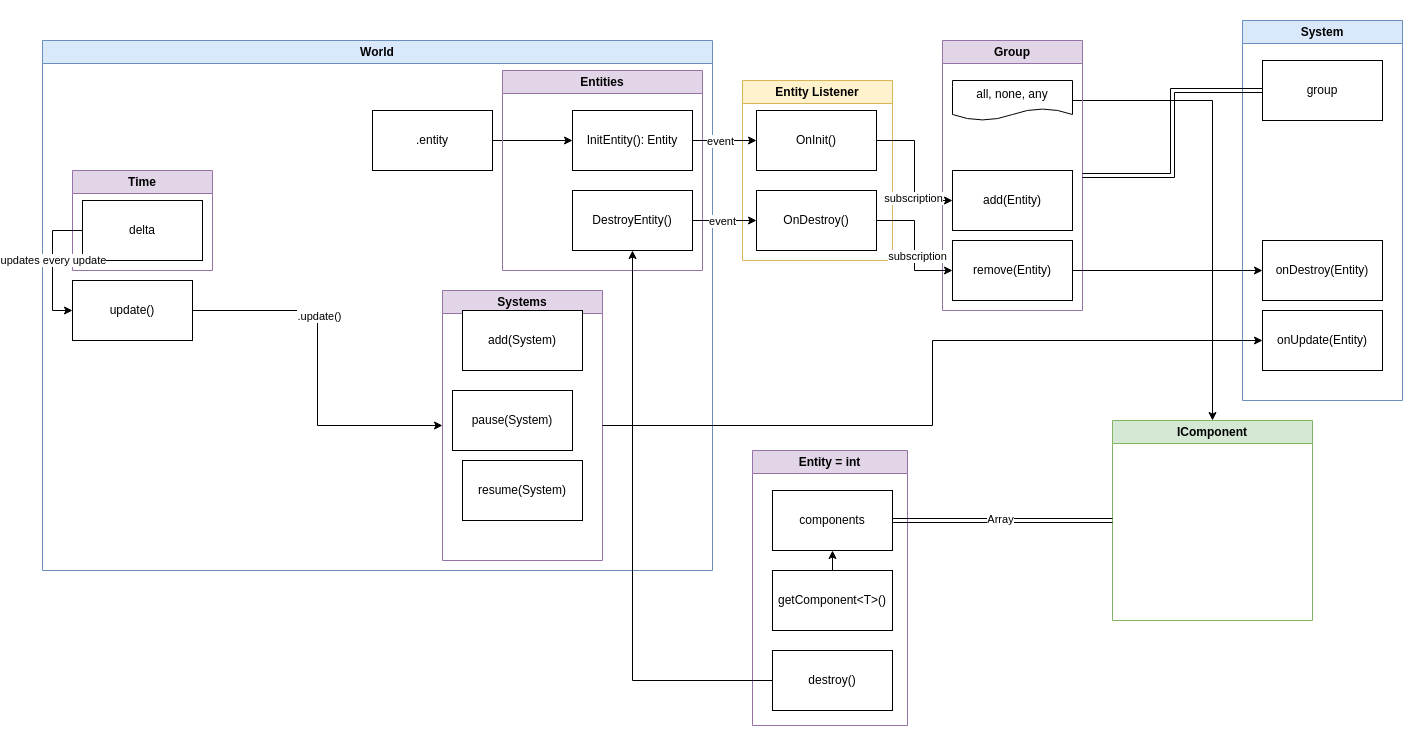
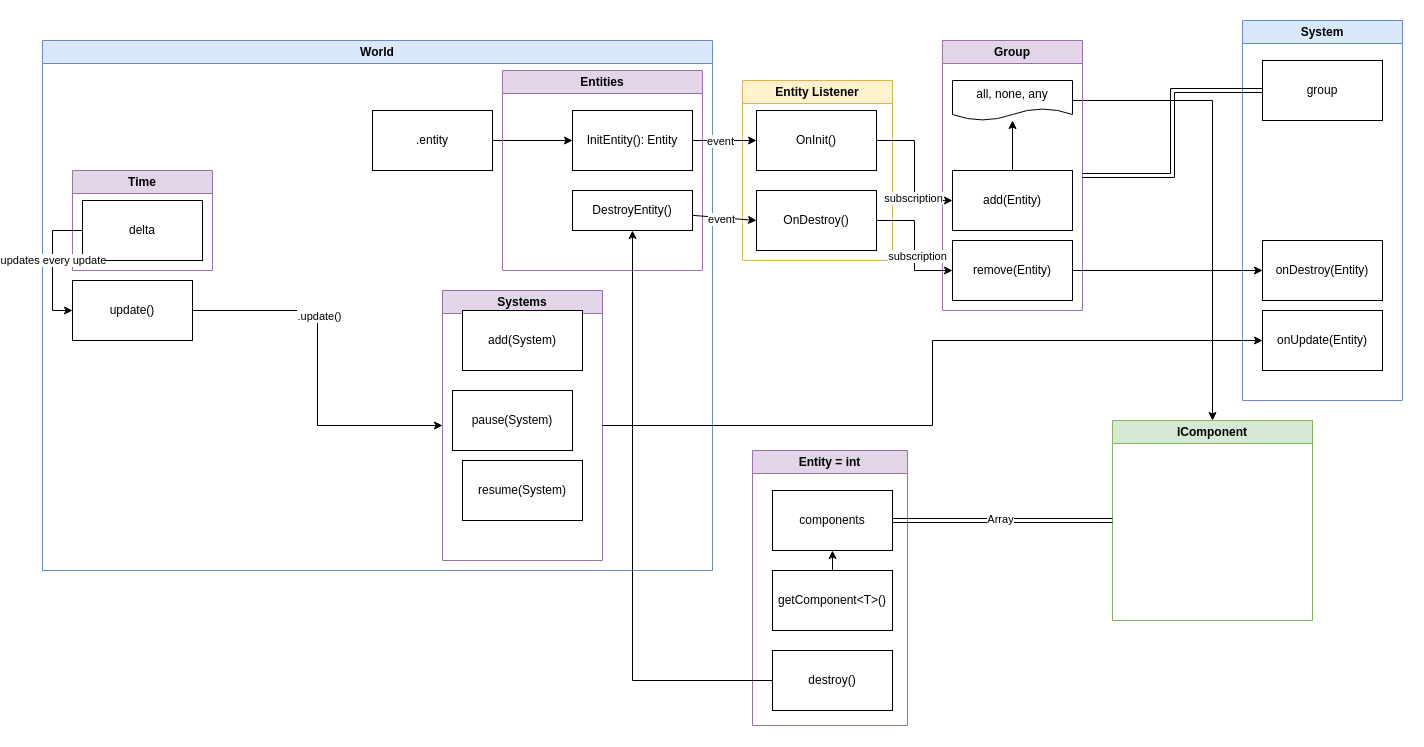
none -> (1013, 149)
(633, 221) -> (633, 211)
